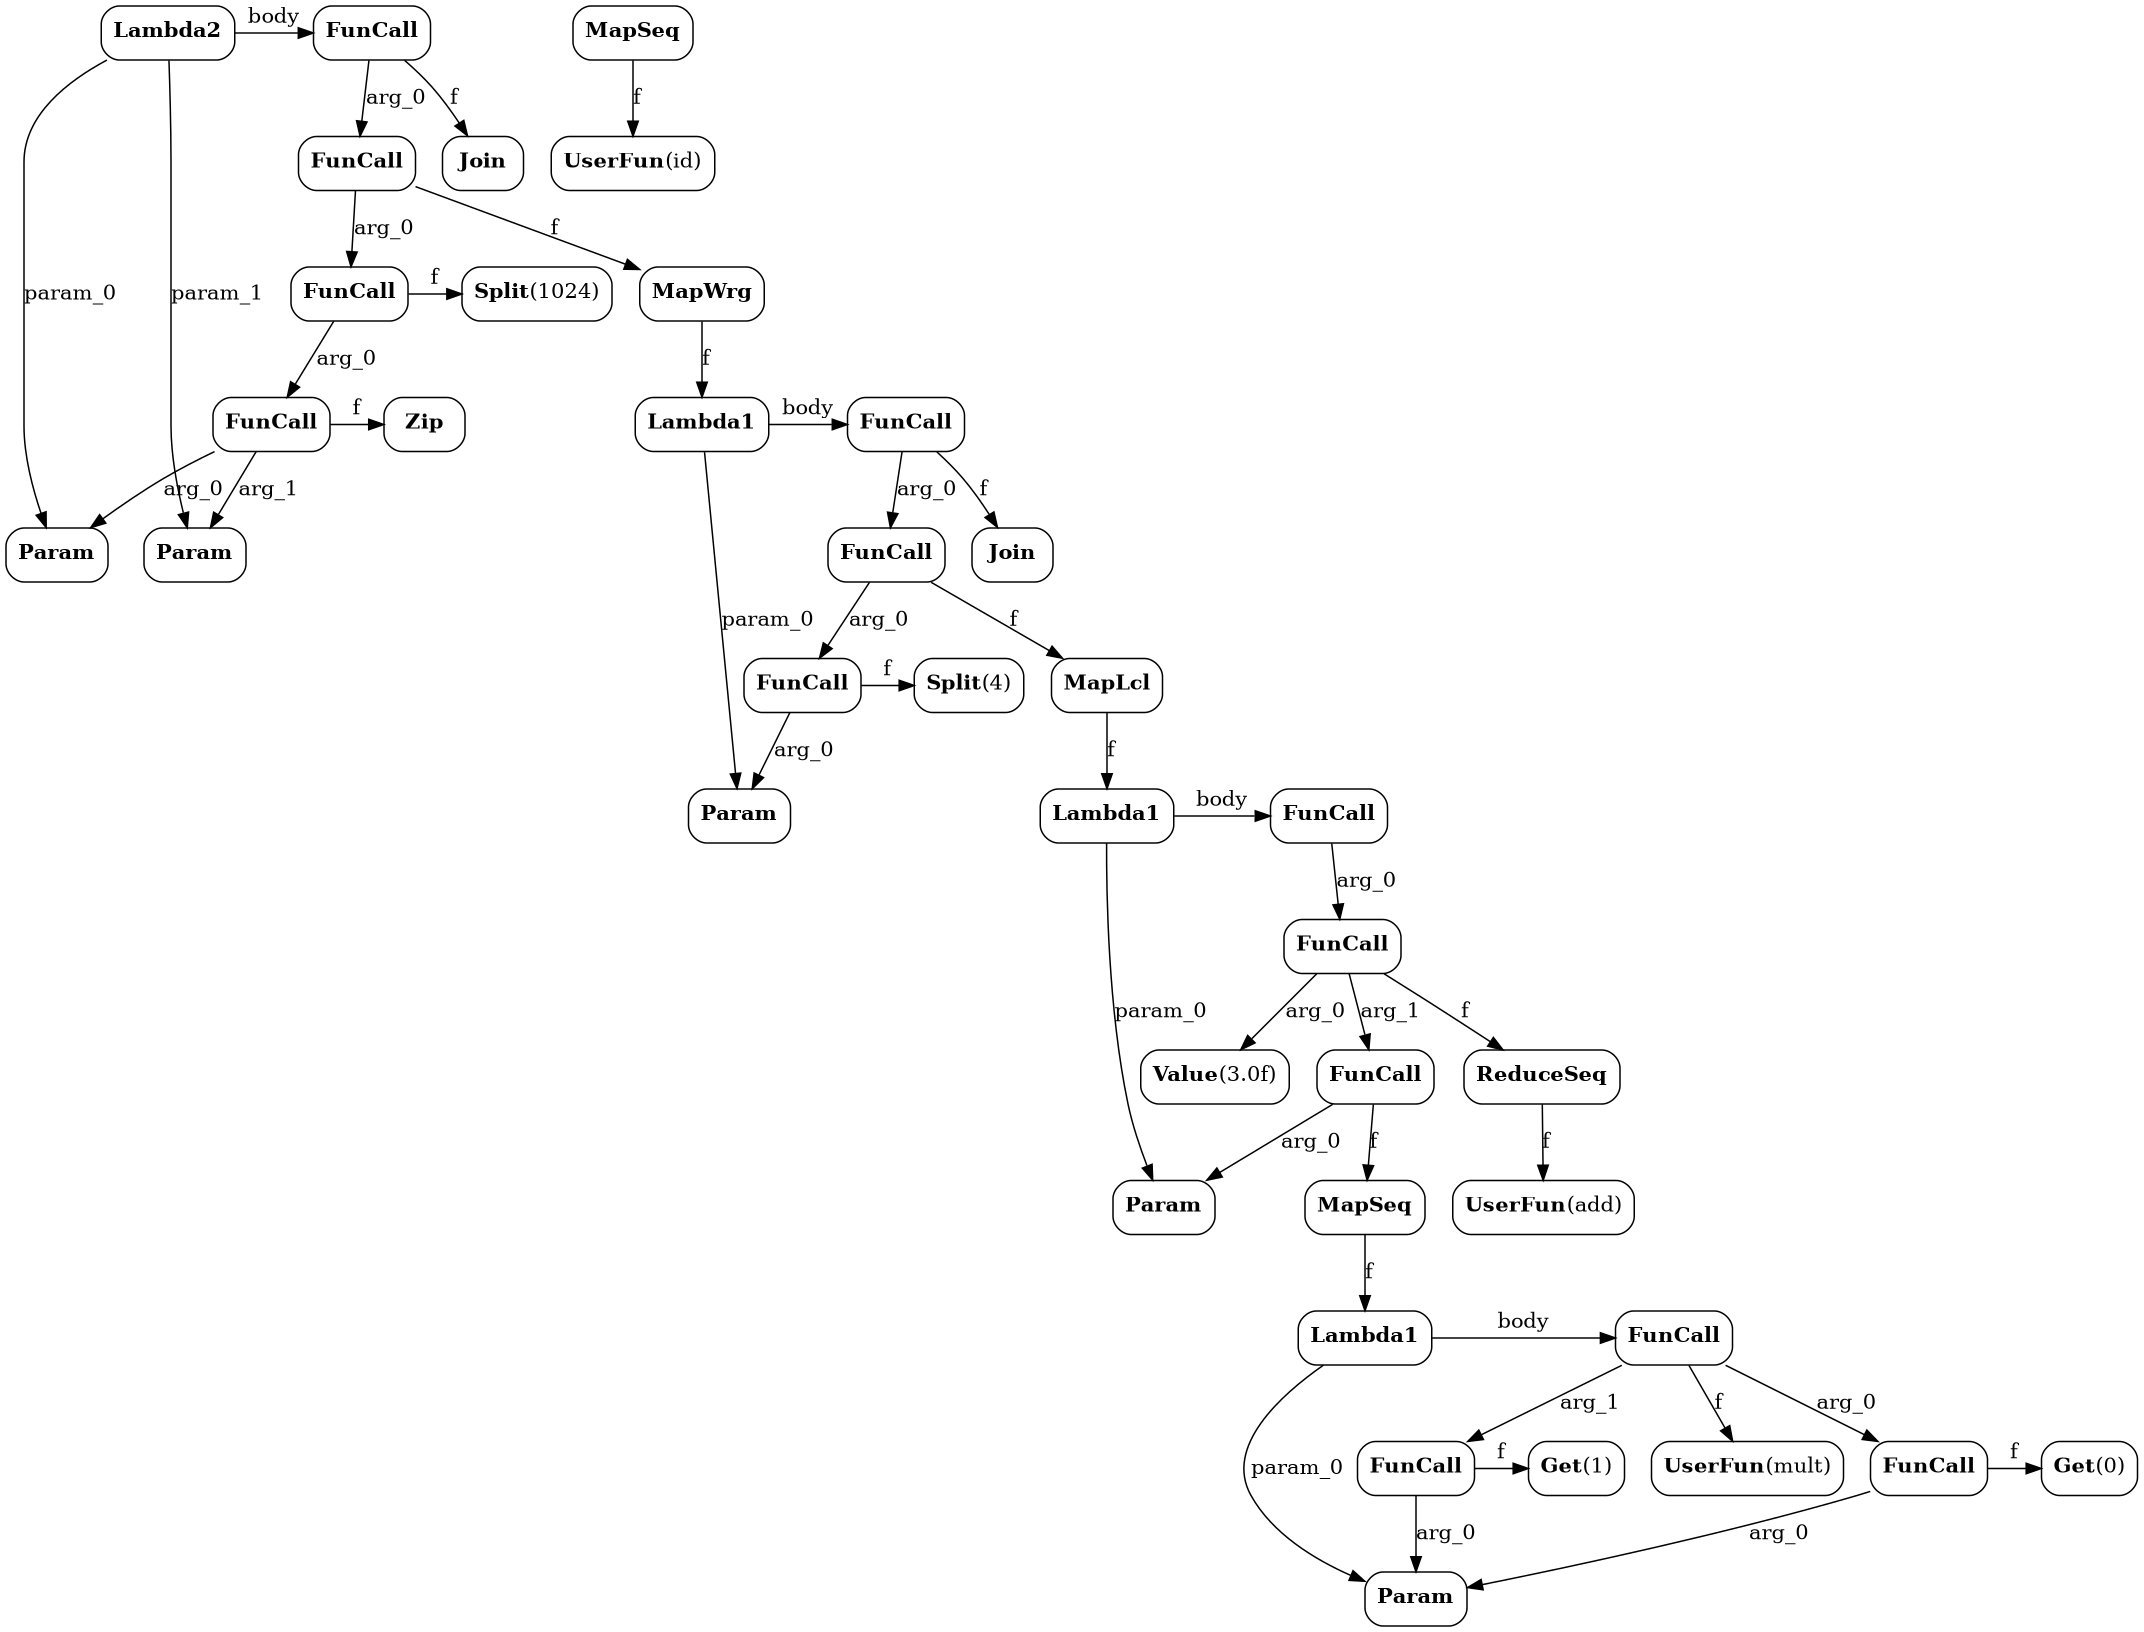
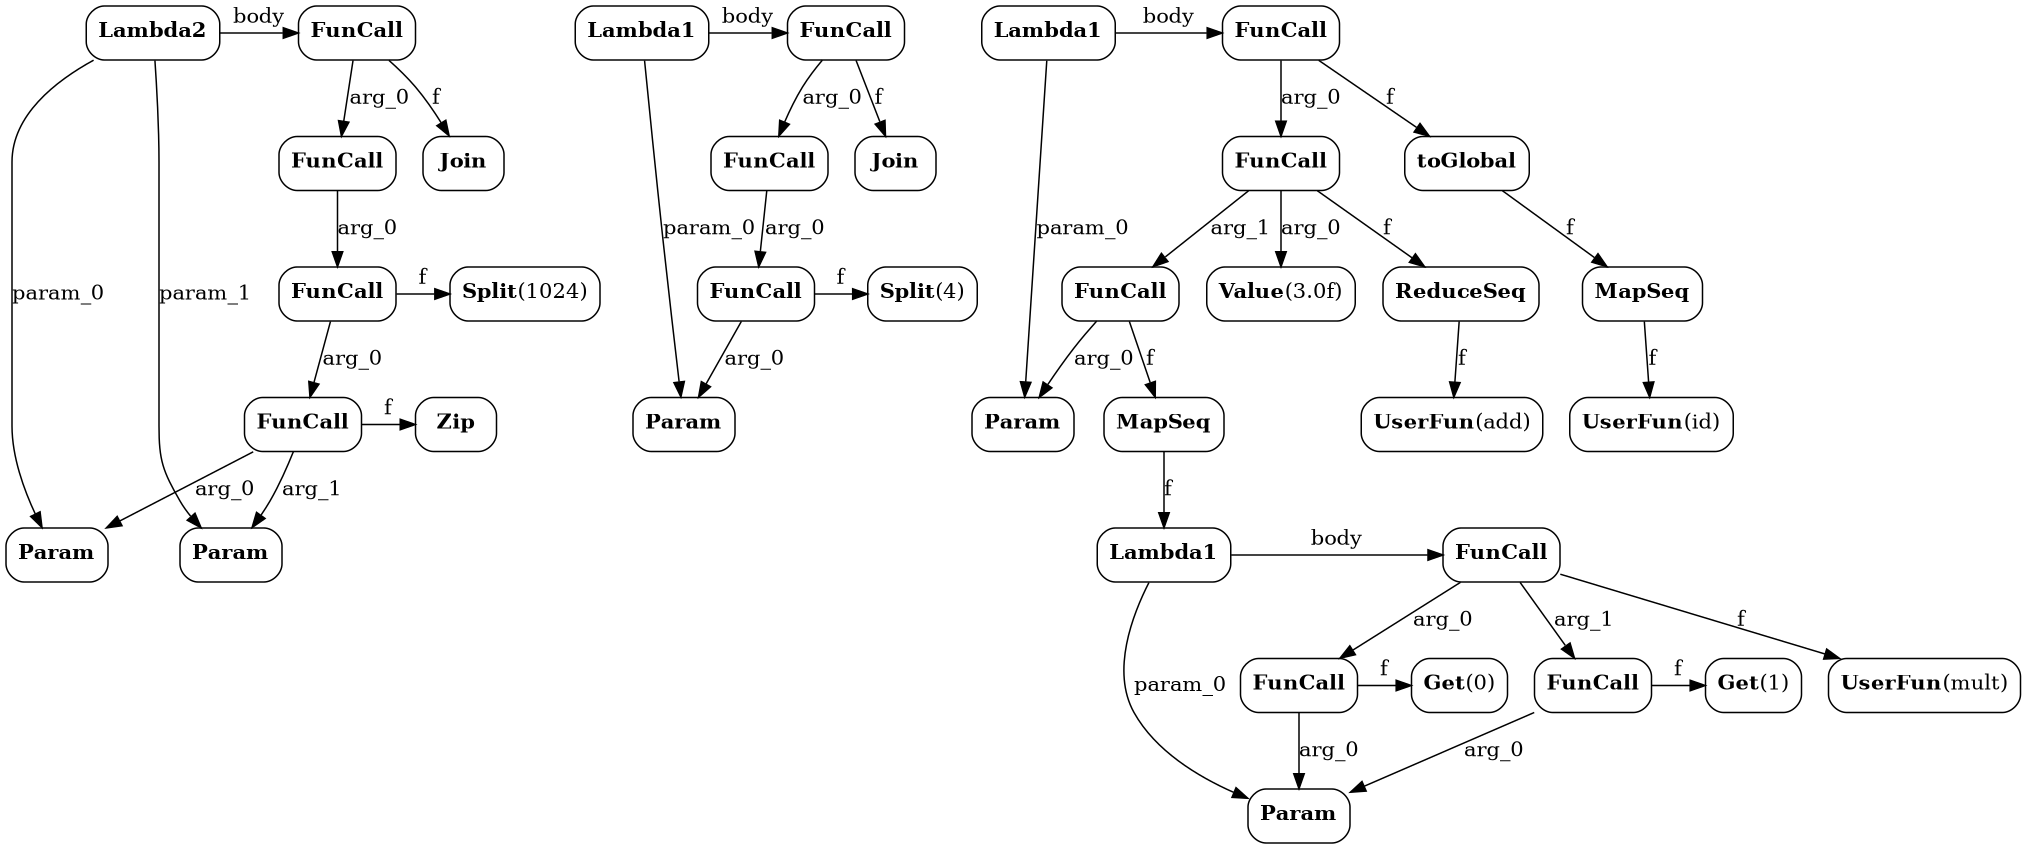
none -> (1467, 164)
(702, 294) -> none
(1107, 686) -> none
